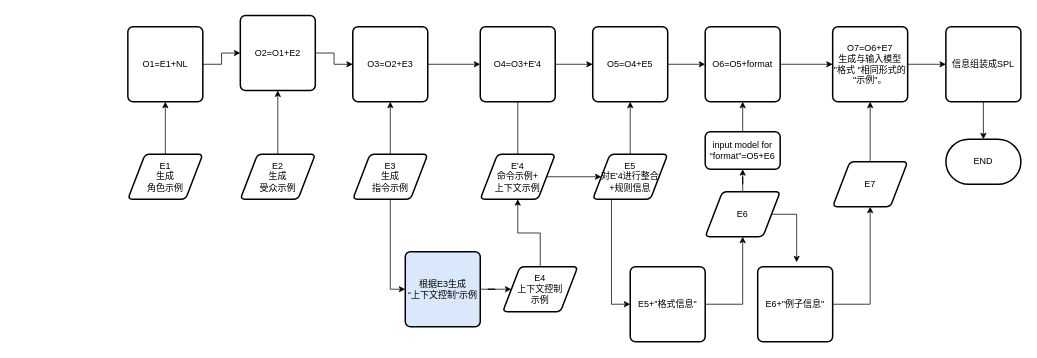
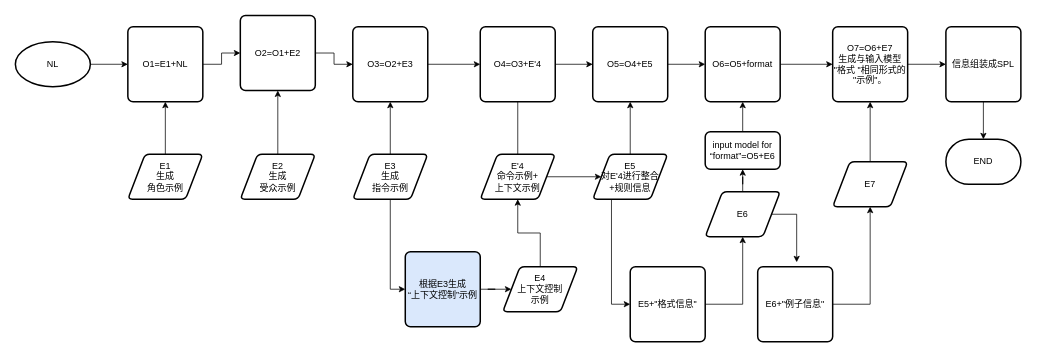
none -> (53, 64)
none -> (107, 64)
